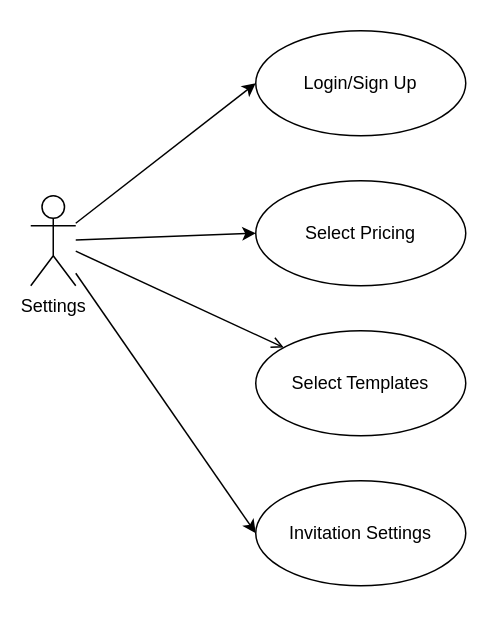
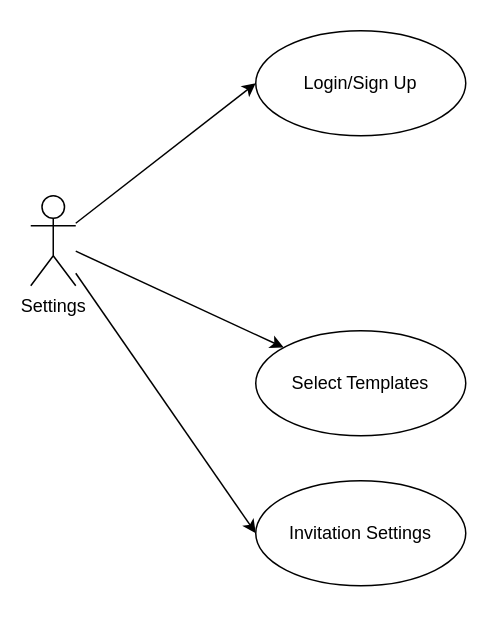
(361, 233) -> none
(161, 237) -> none
(274, 343) -> (273, 343)
